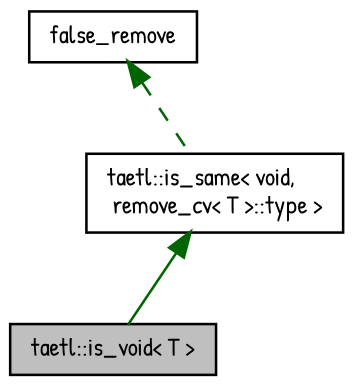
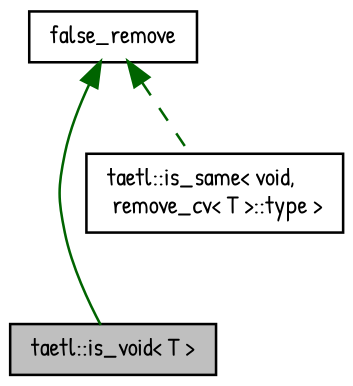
(152, 289) -> (60, 206)
